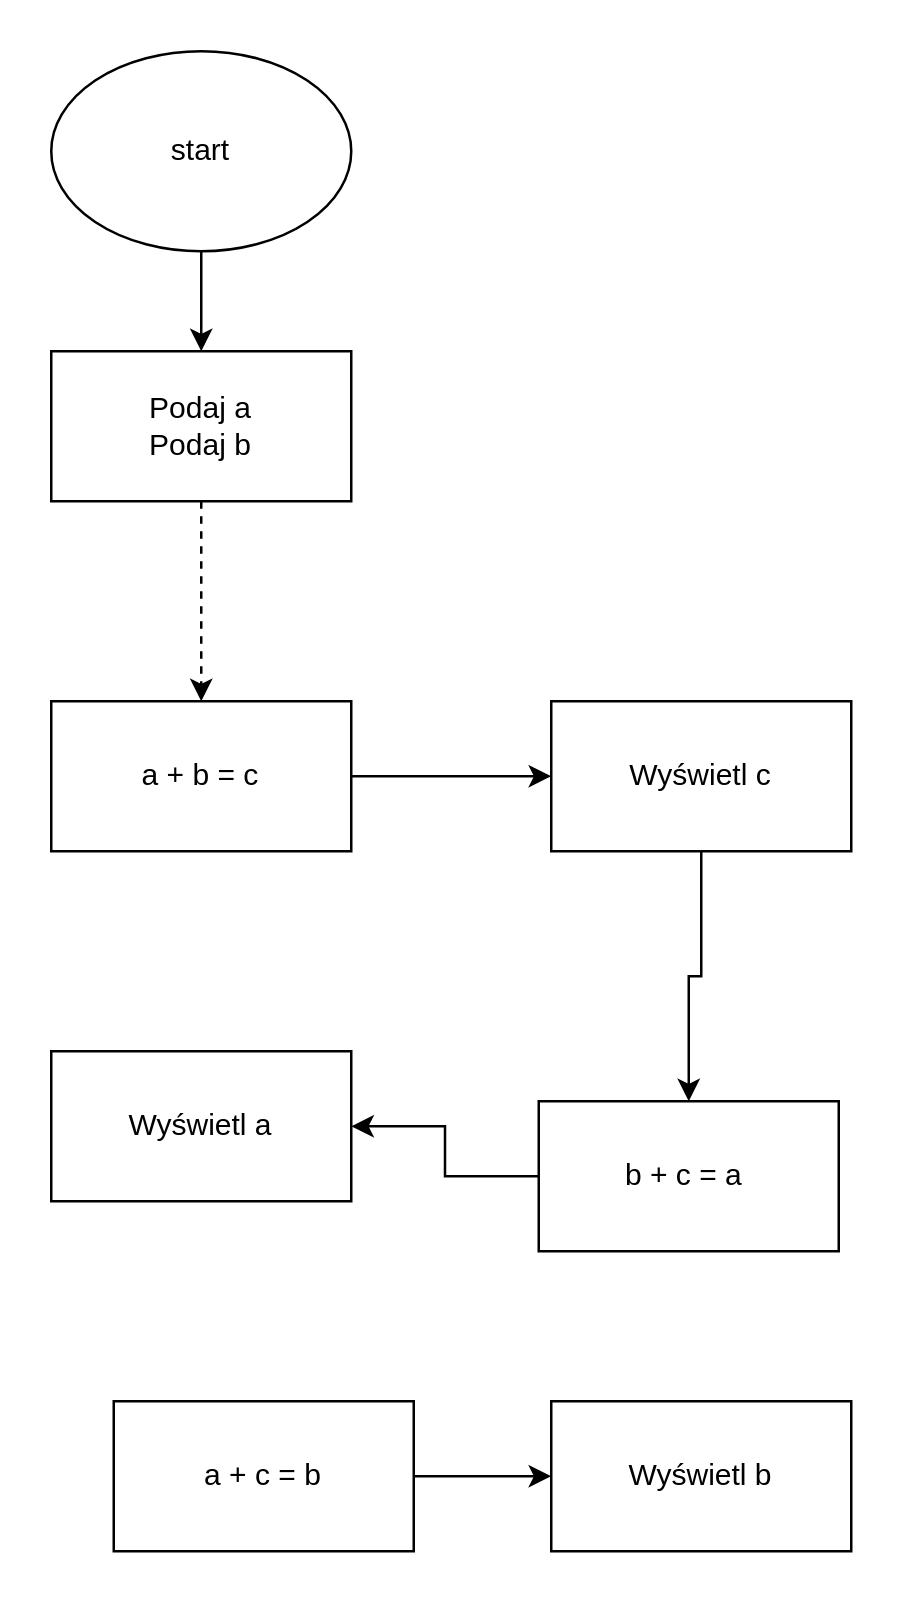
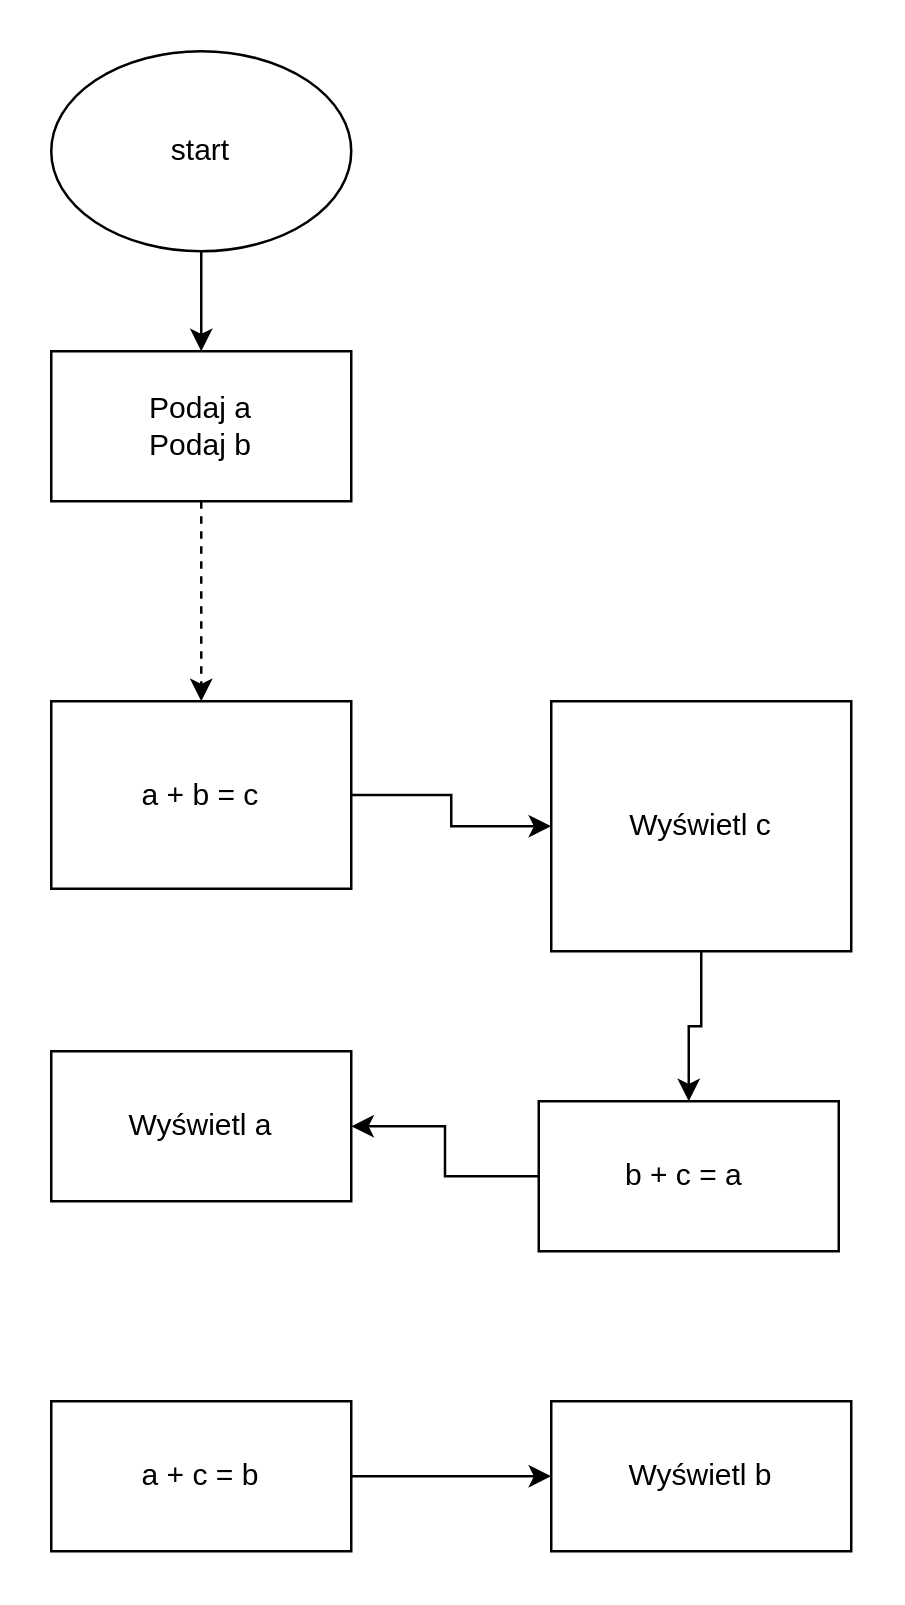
(201, 776) -> (201, 795)
(701, 776) -> (701, 826)
(264, 1476) -> (201, 1476)
